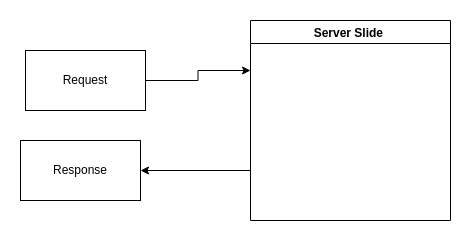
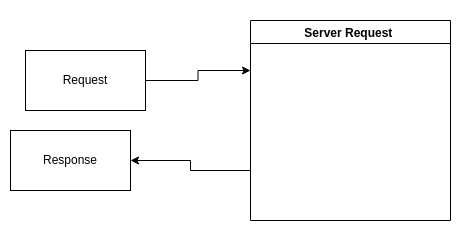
(350, 33) -> (350, 33)
(81, 171) -> (71, 161)
